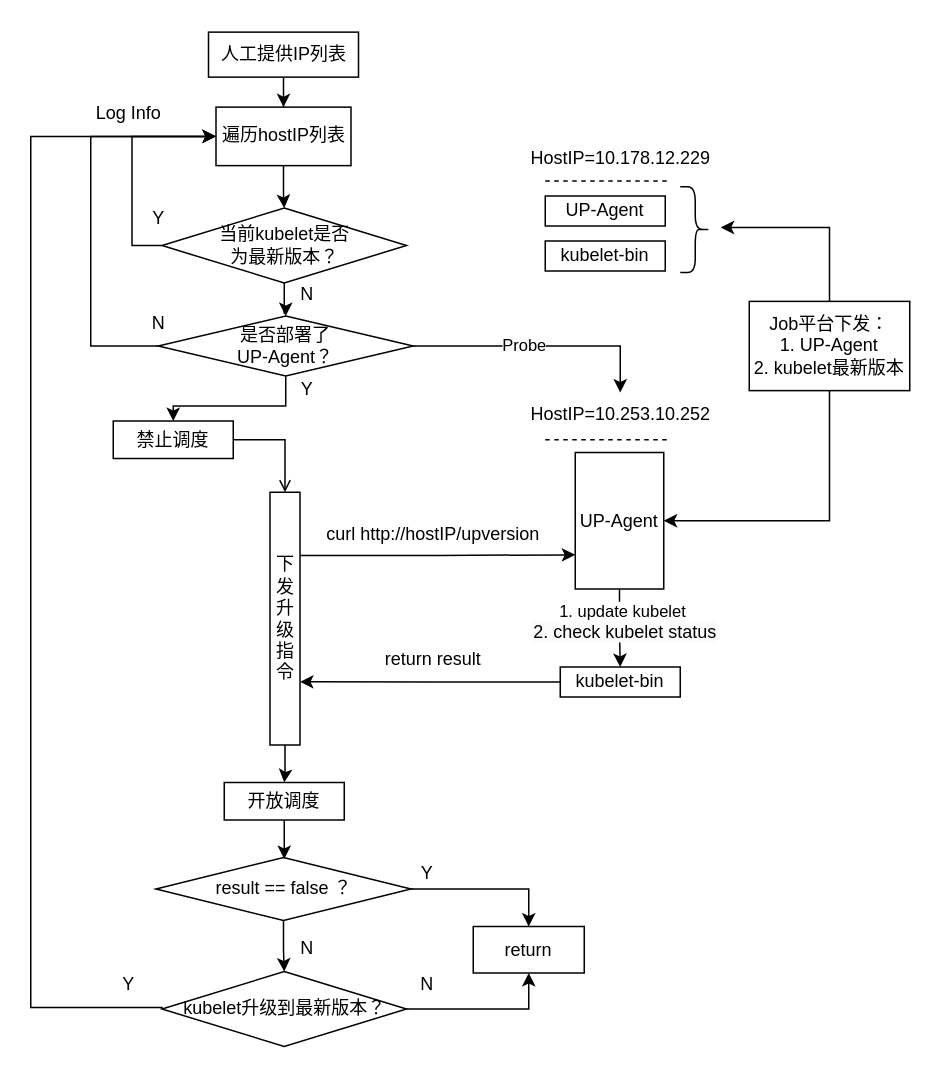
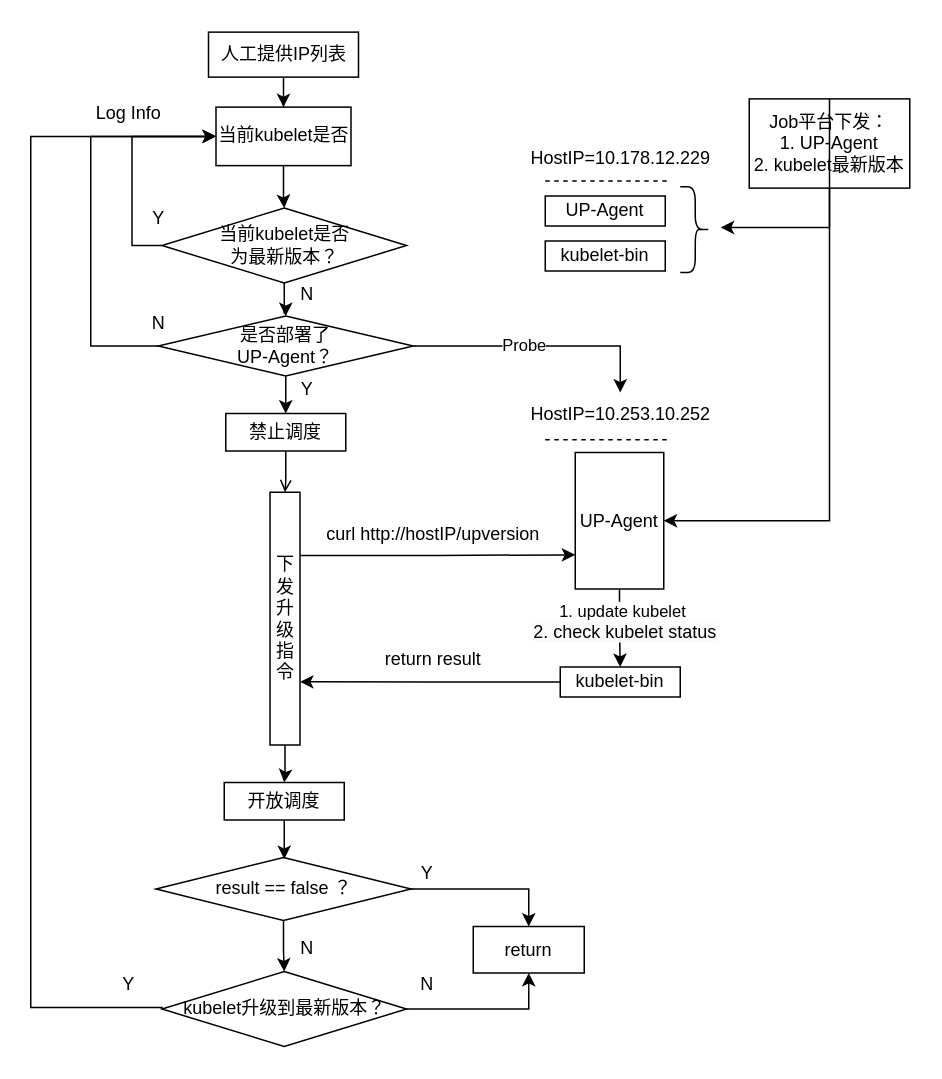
(284, 136) -> (284, 136)
(830, 346) -> (830, 143)
(173, 440) -> (286, 432)
